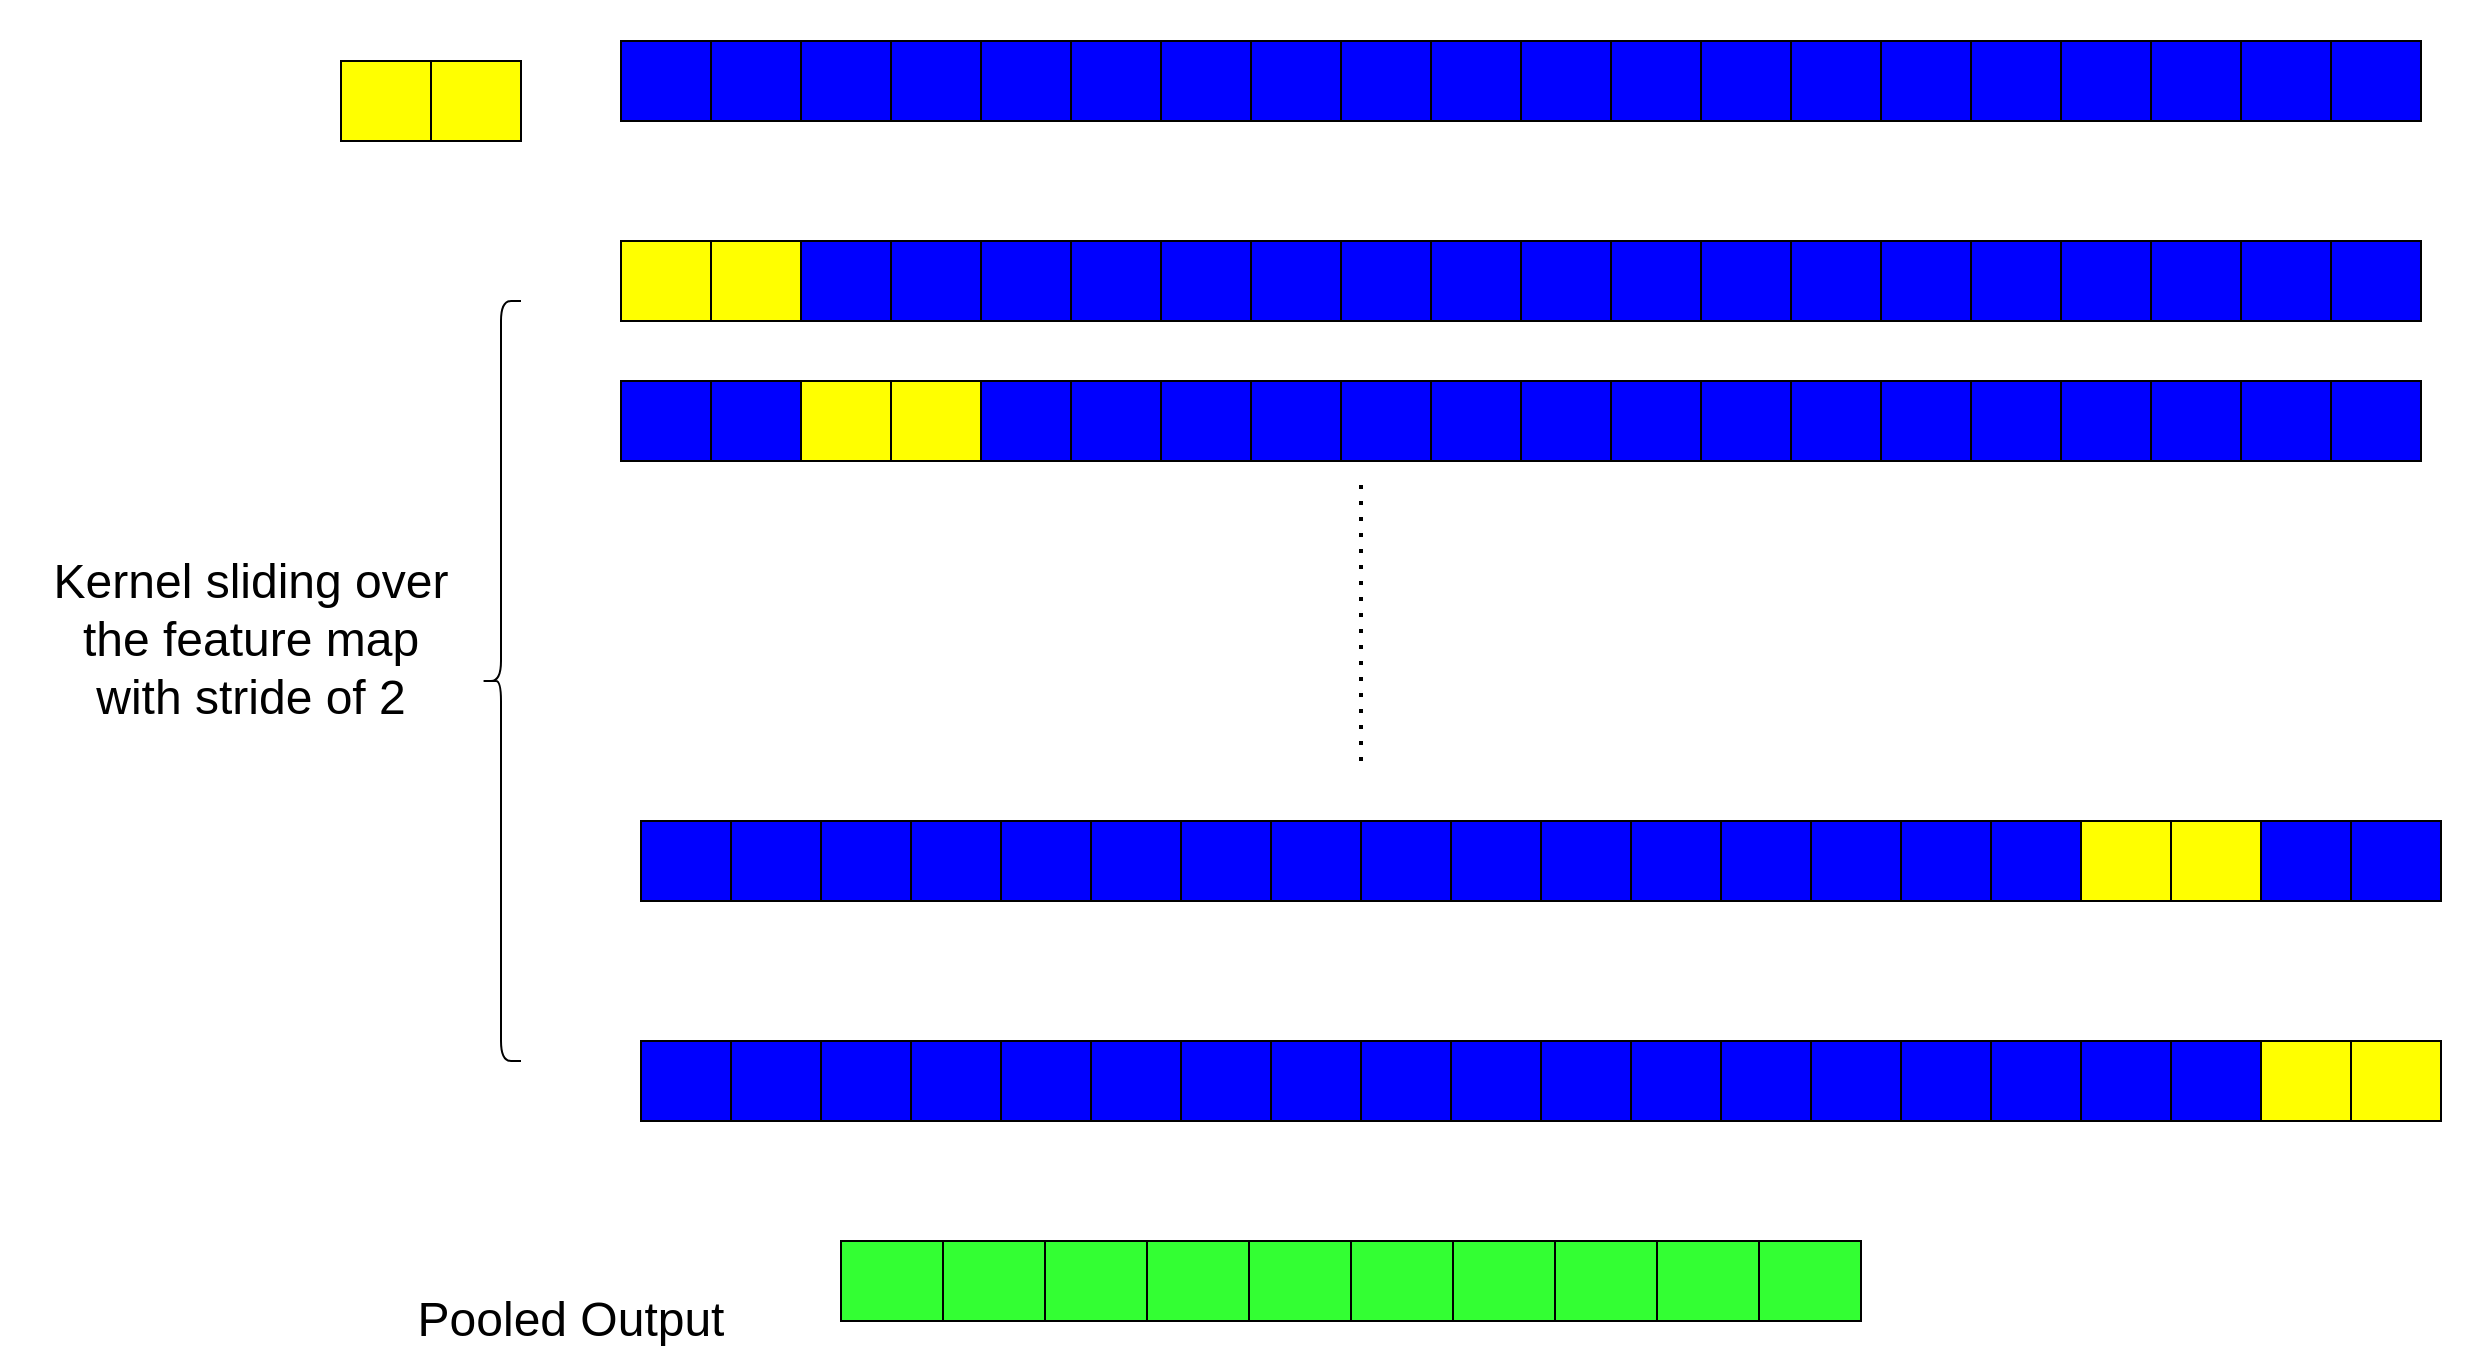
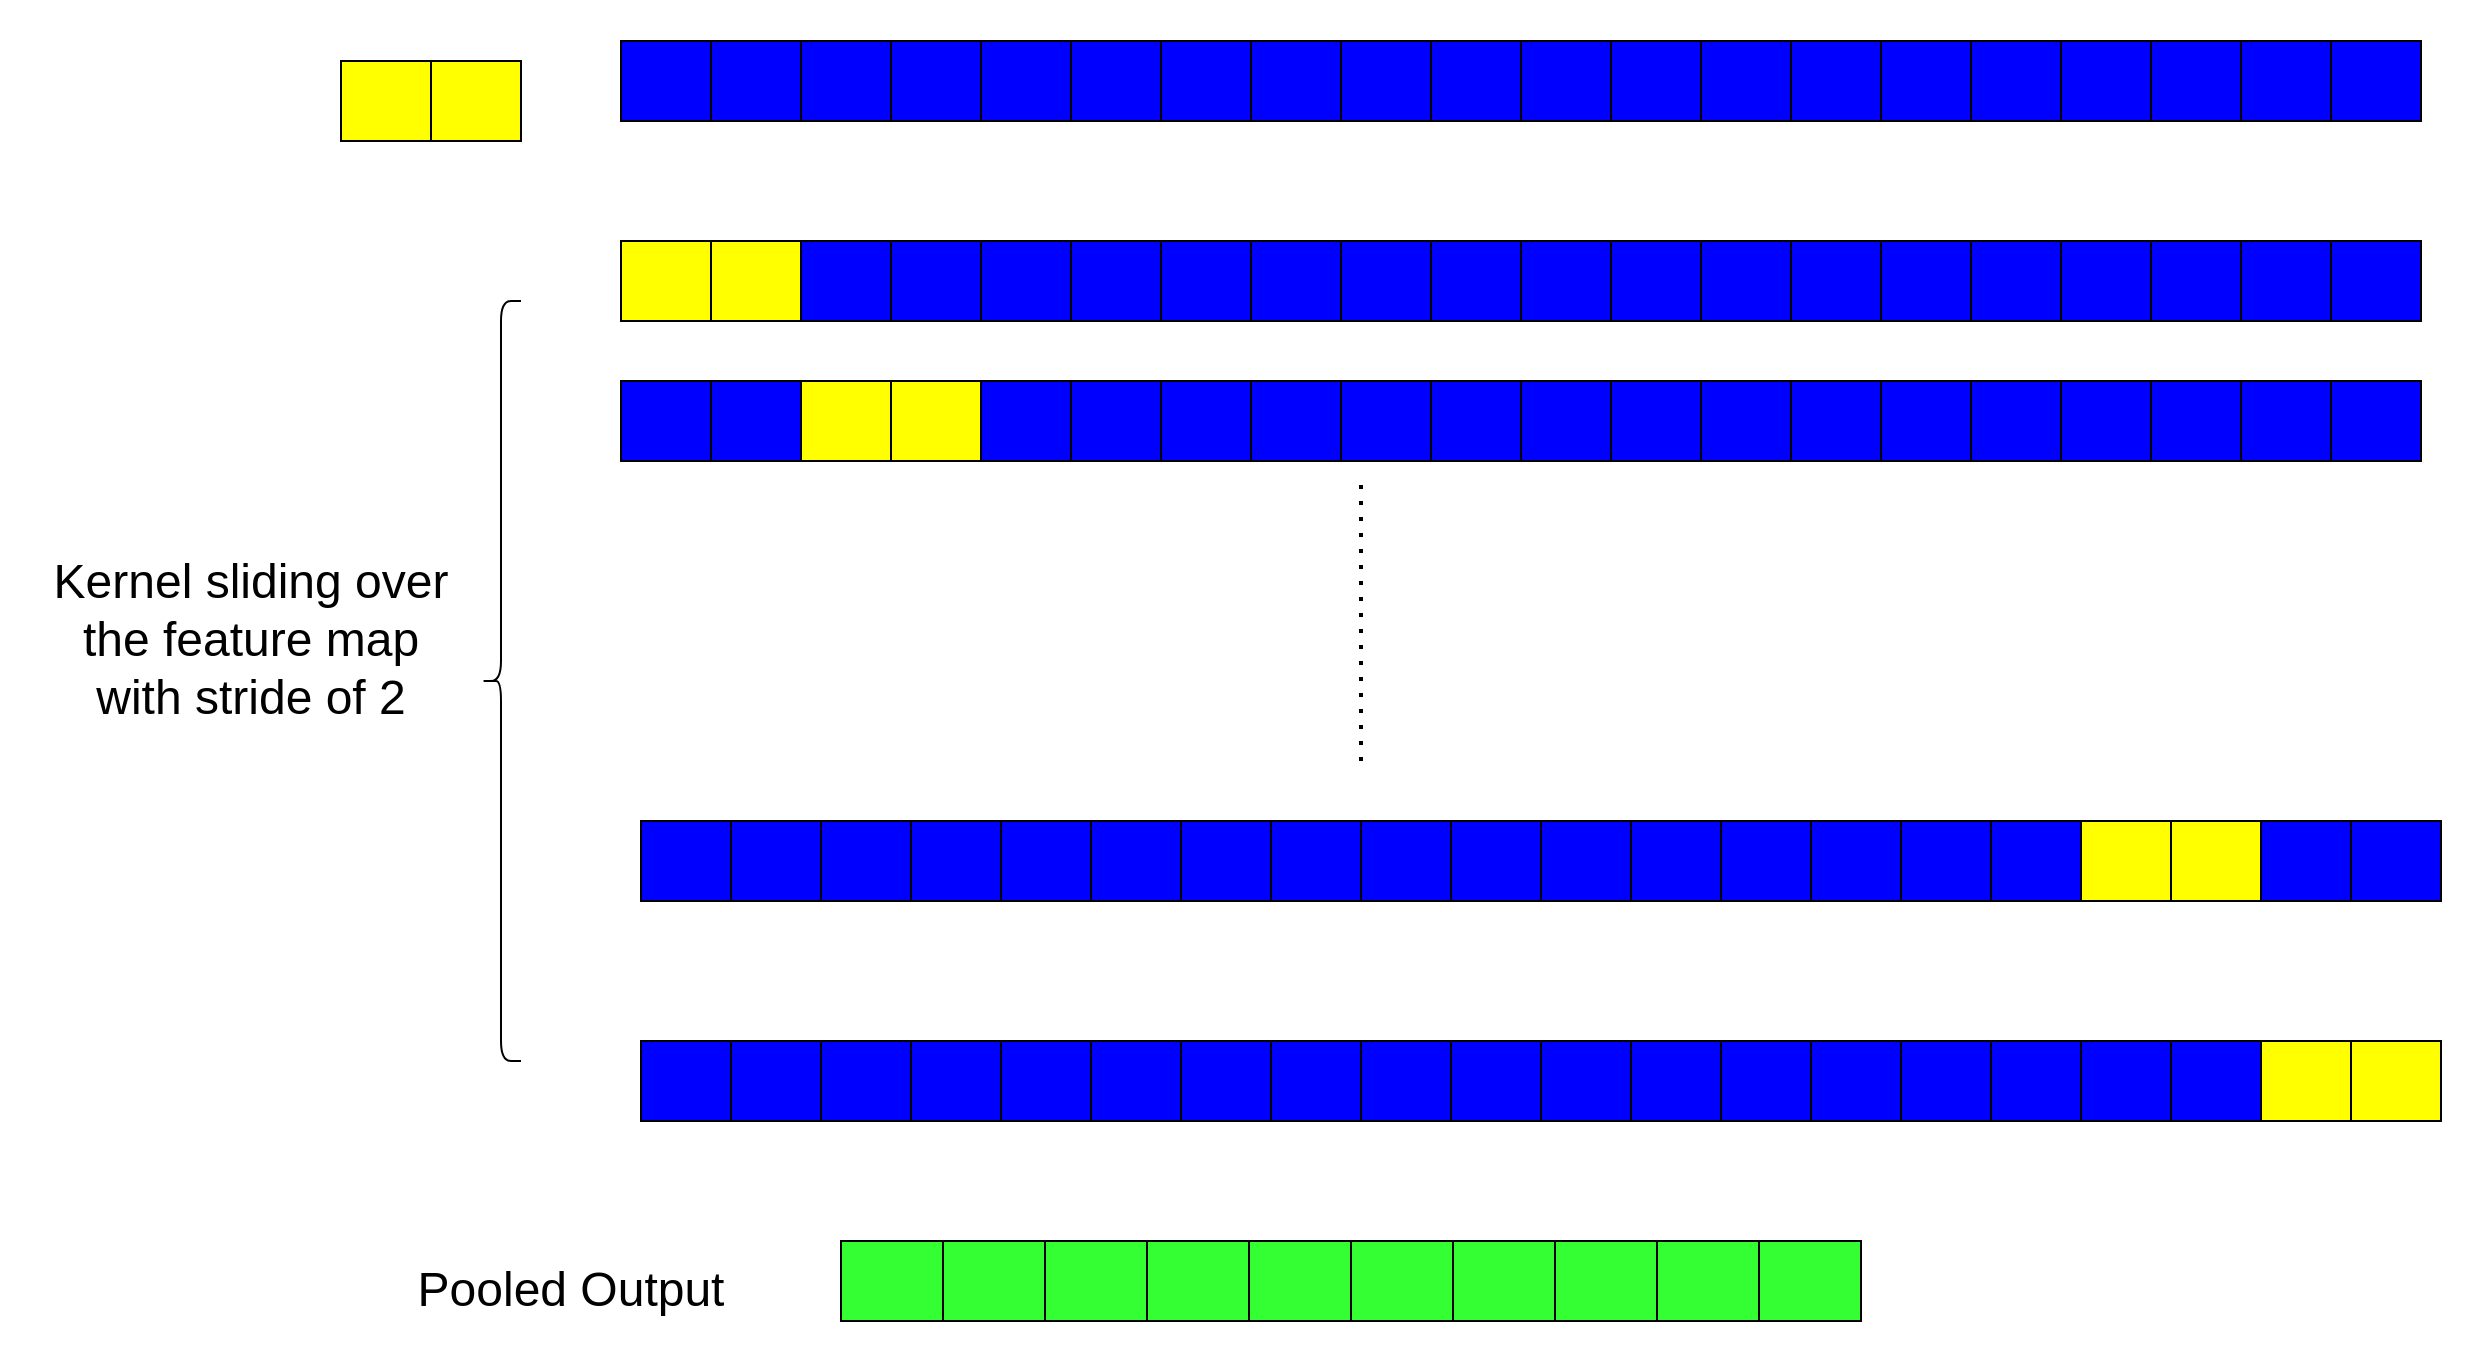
(571, 1321) -> (571, 1291)
